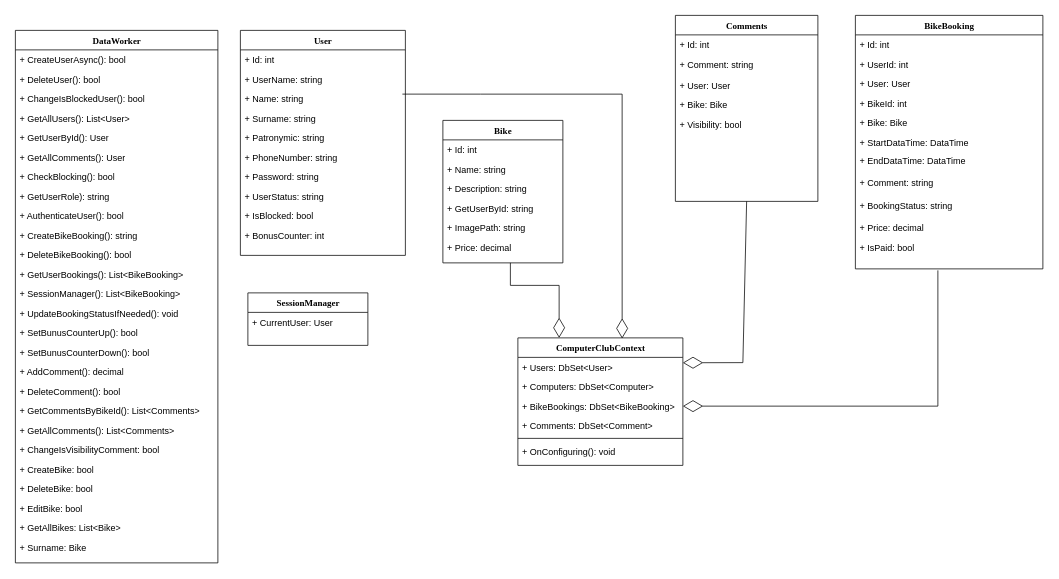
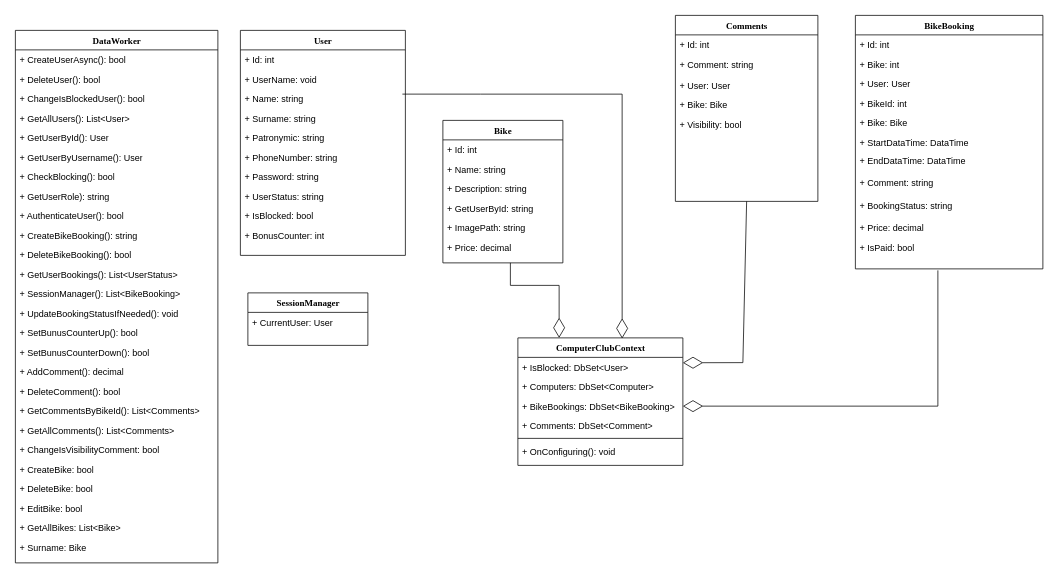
(888, 65) -> (882, 65)
(286, 80) -> (281, 80)
(75, 158) -> (84, 158)
(107, 275) -> (107, 275)
(569, 368) -> (578, 368)
